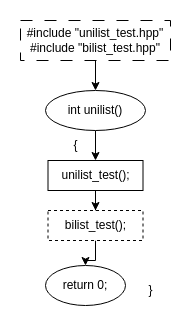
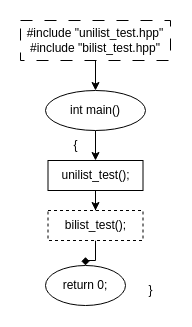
(96, 111) -> (96, 111)
(88, 261) -> (88, 261)
